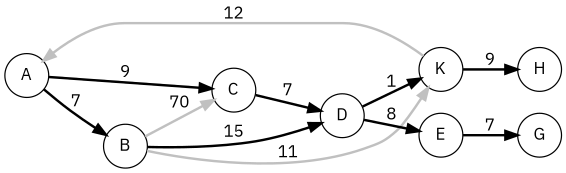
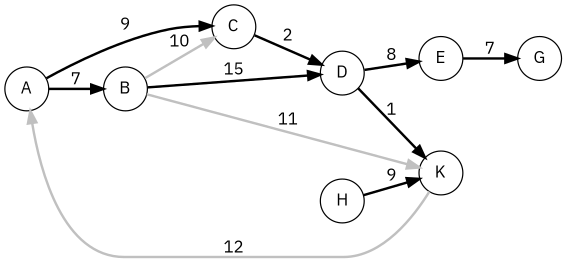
(484, 69) -> (385, 189)
(288, 91) -> (288, 36)
(180, 103) -> (180, 42)
